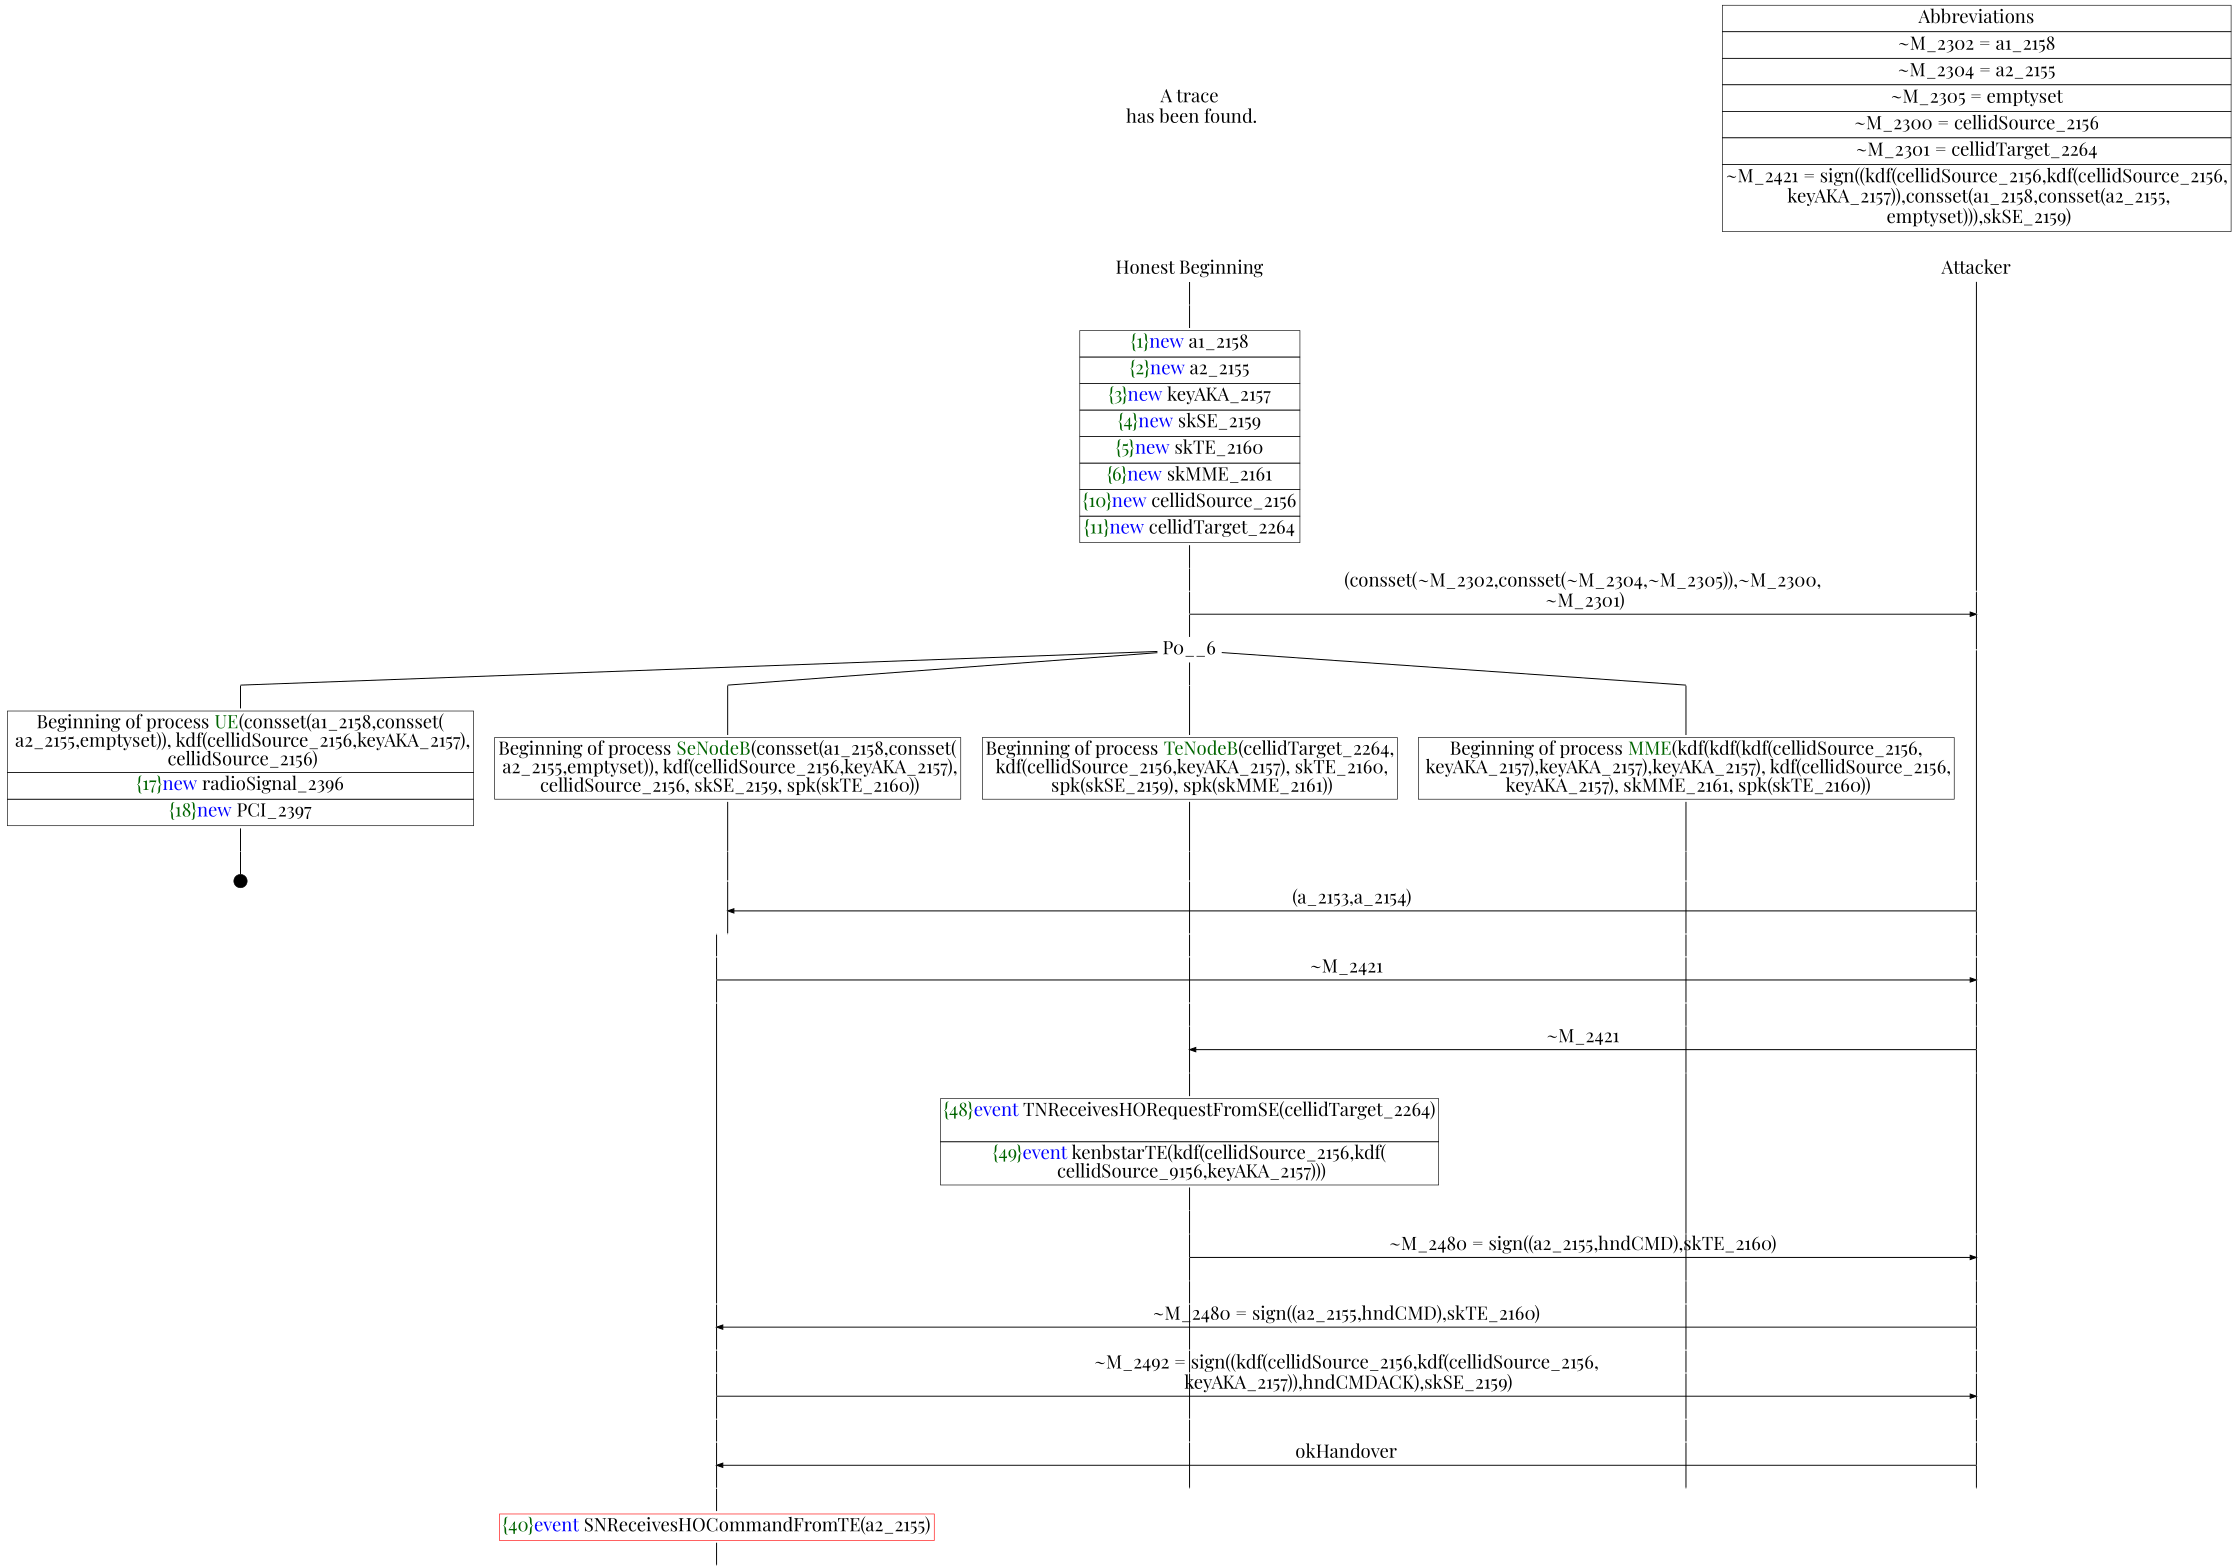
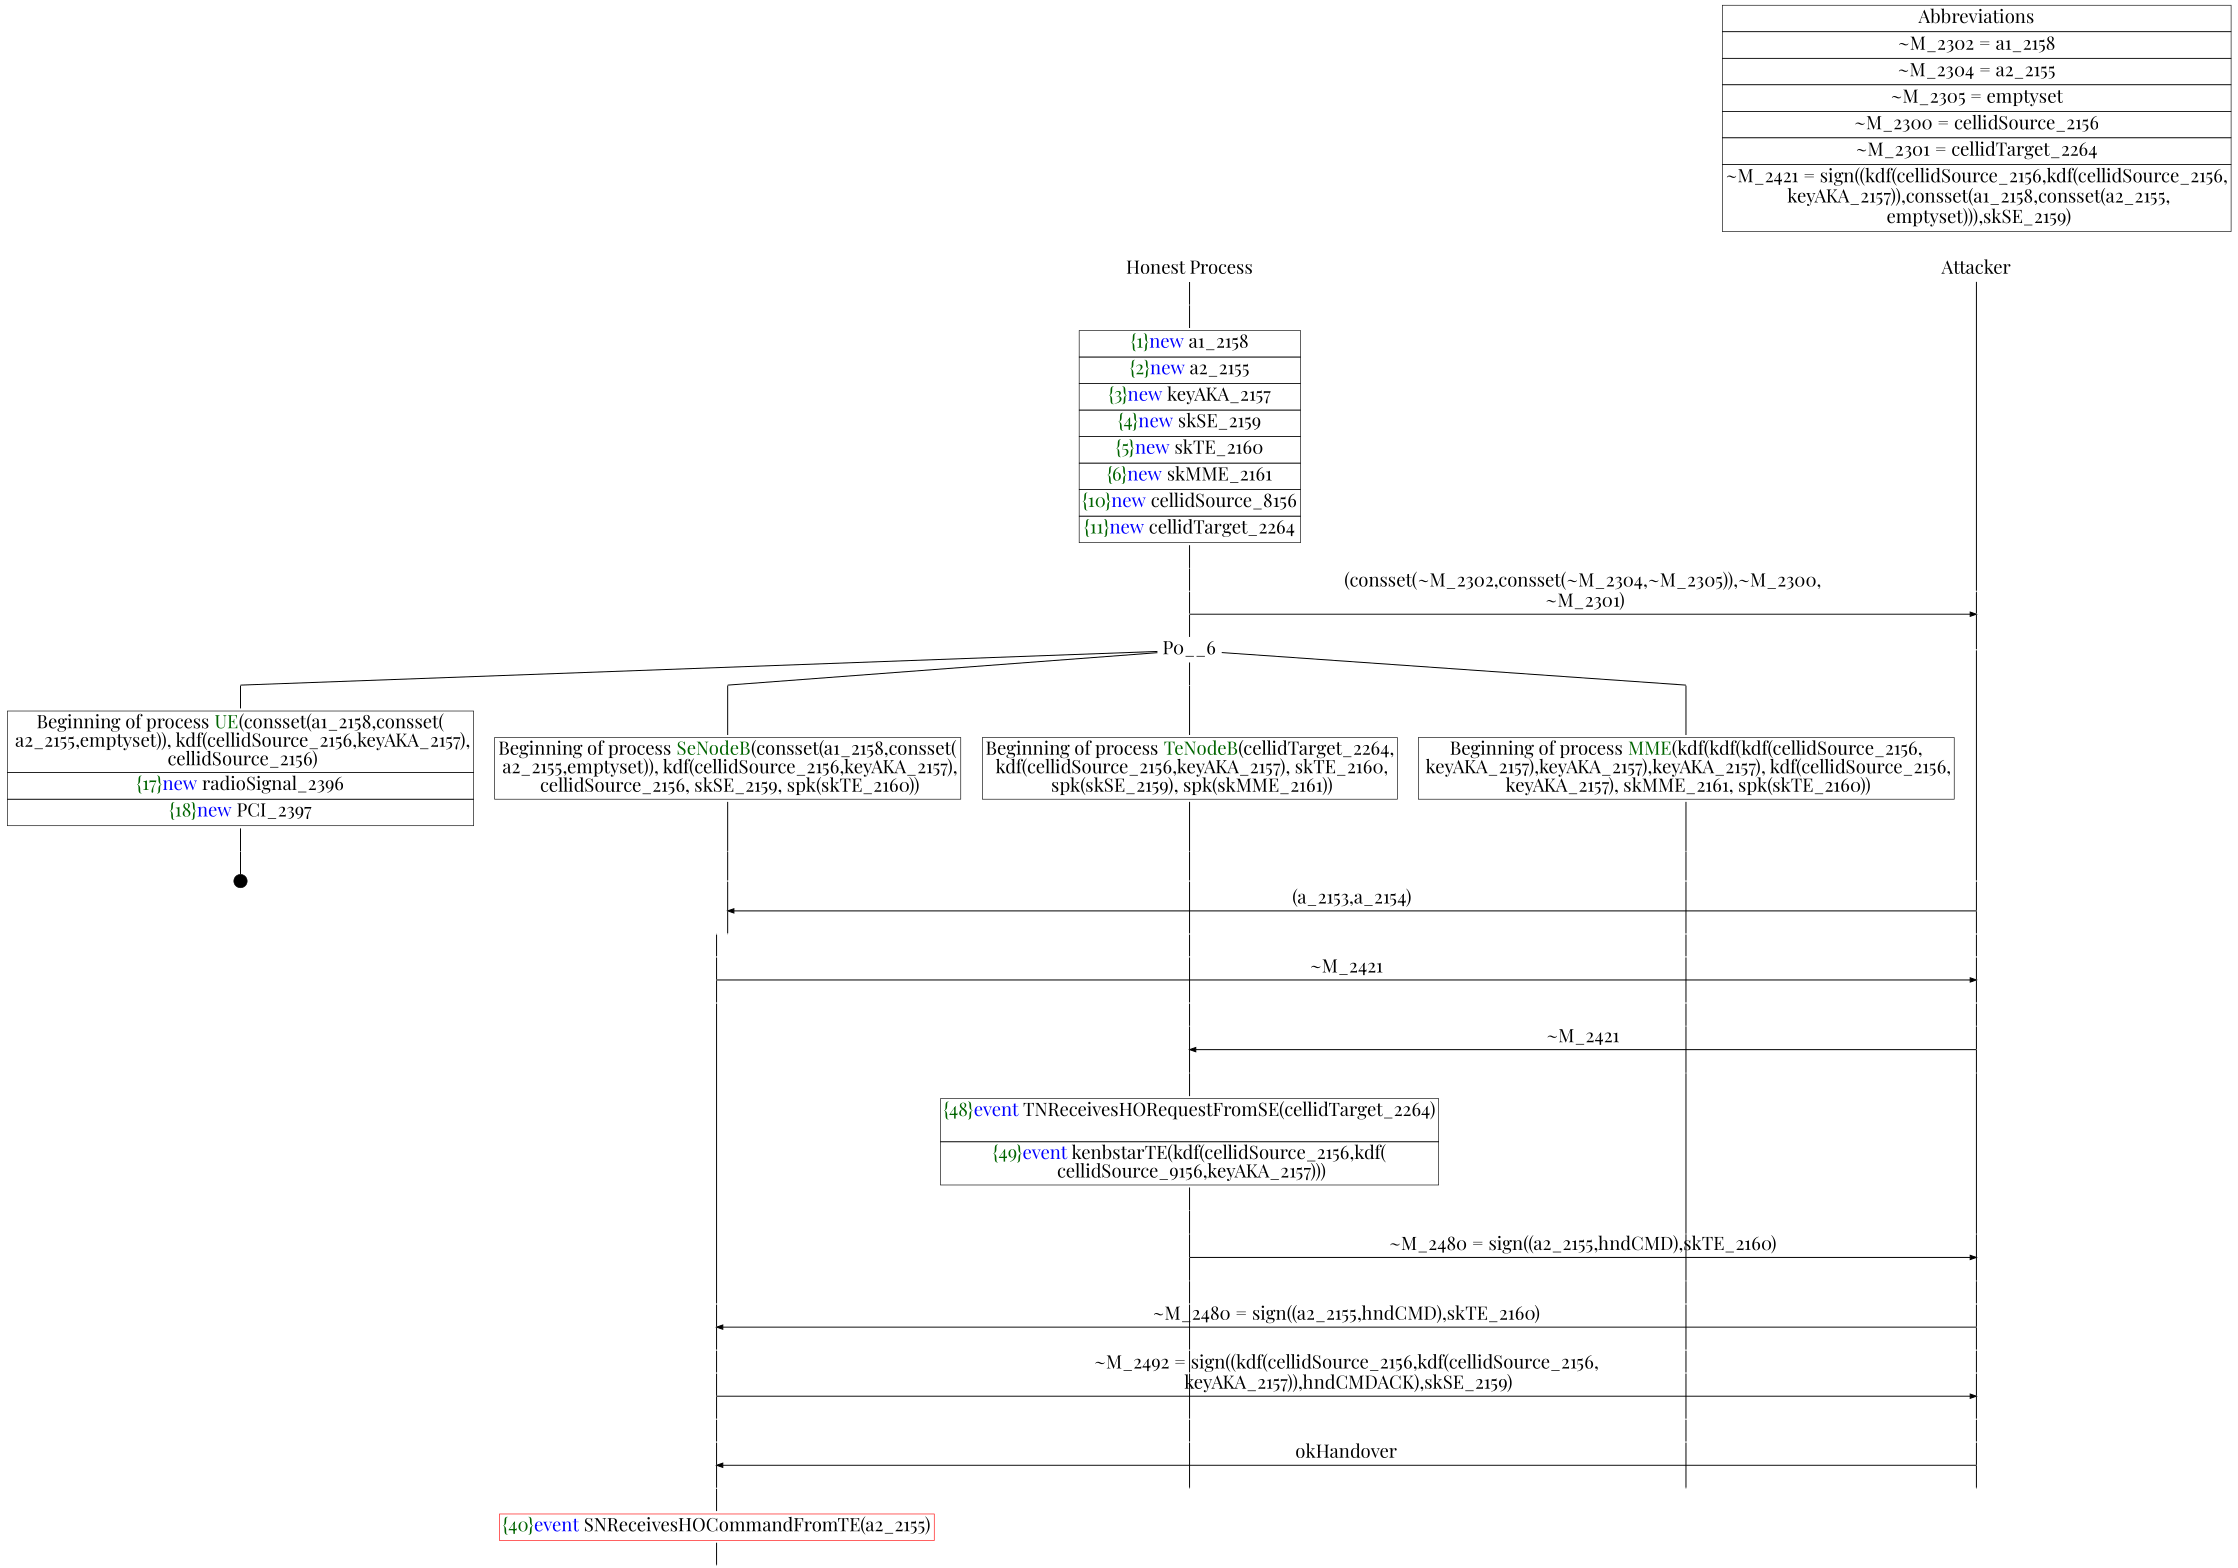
(1190, 118) -> none
(1190, 269) -> (1190, 269)
(1224, 501) -> (1224, 501)
